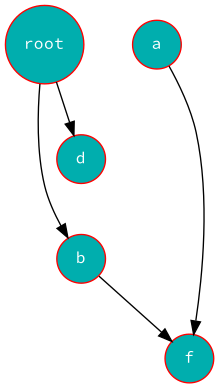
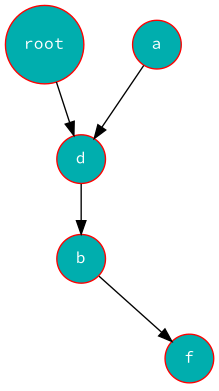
(40, 157) -> (81, 202)
(203, 191) -> (123, 96)
